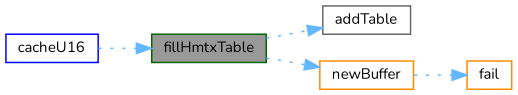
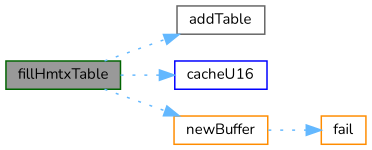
(117, 48) -> (140, 75)
